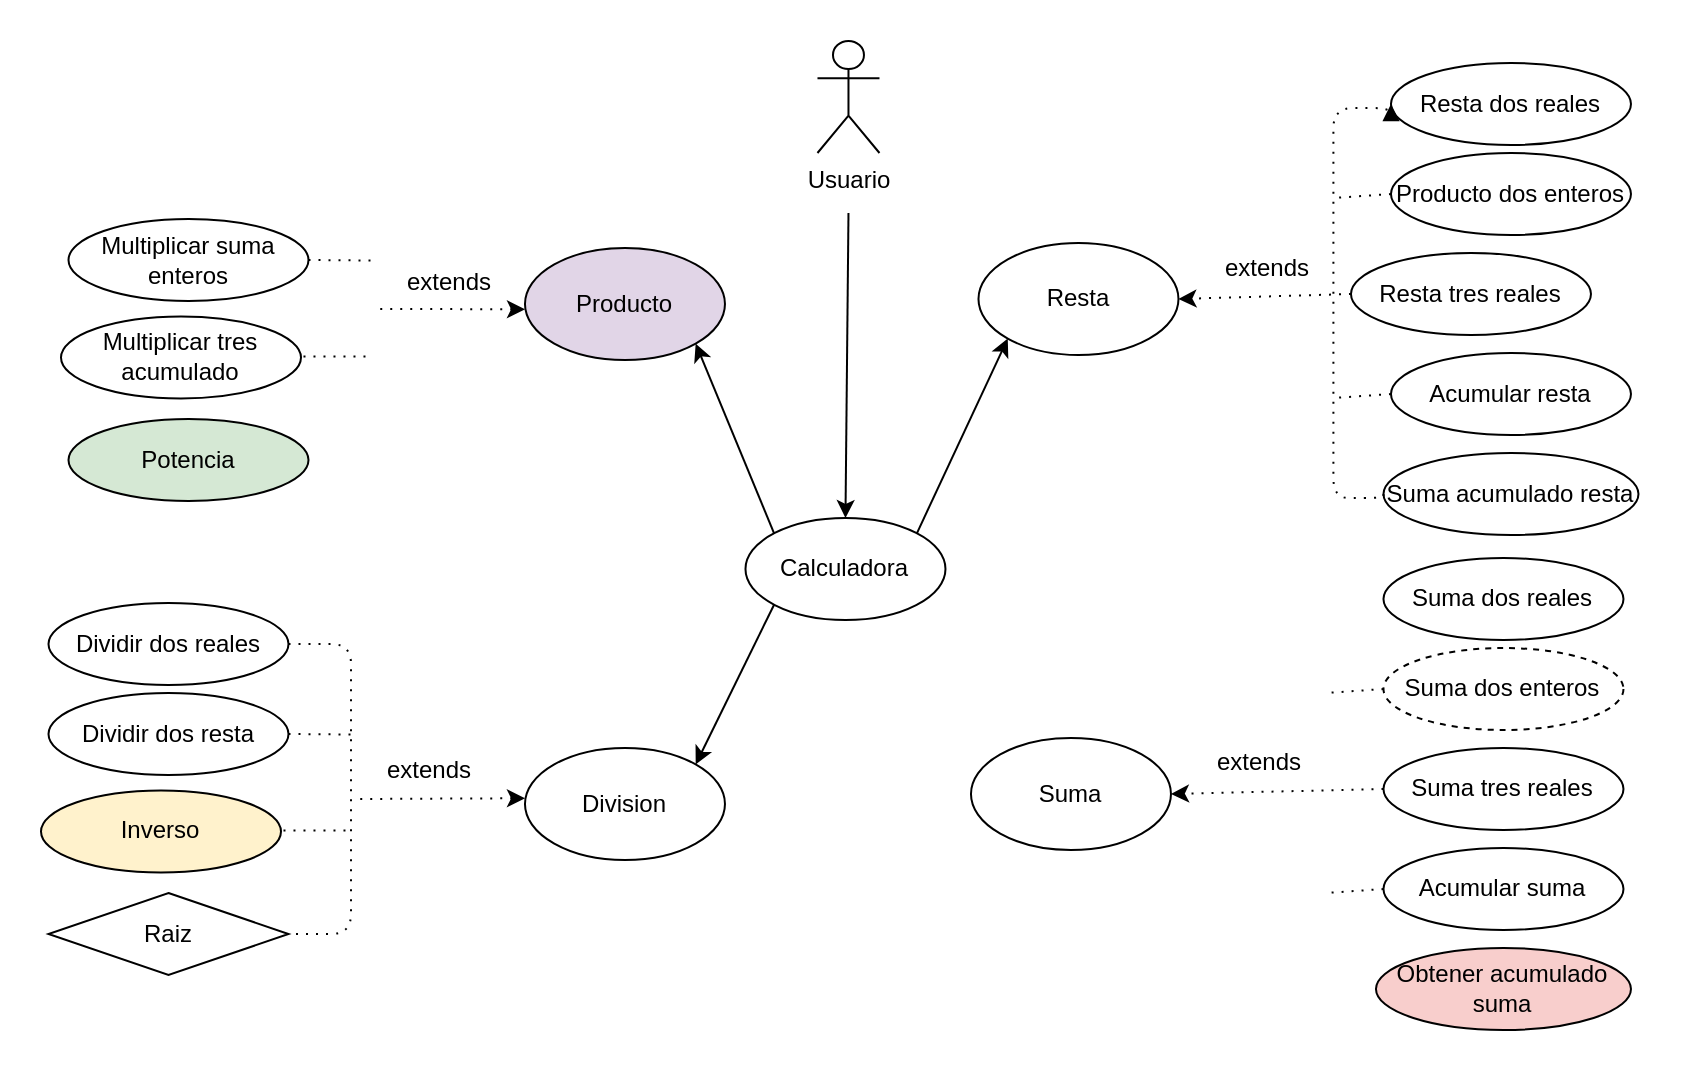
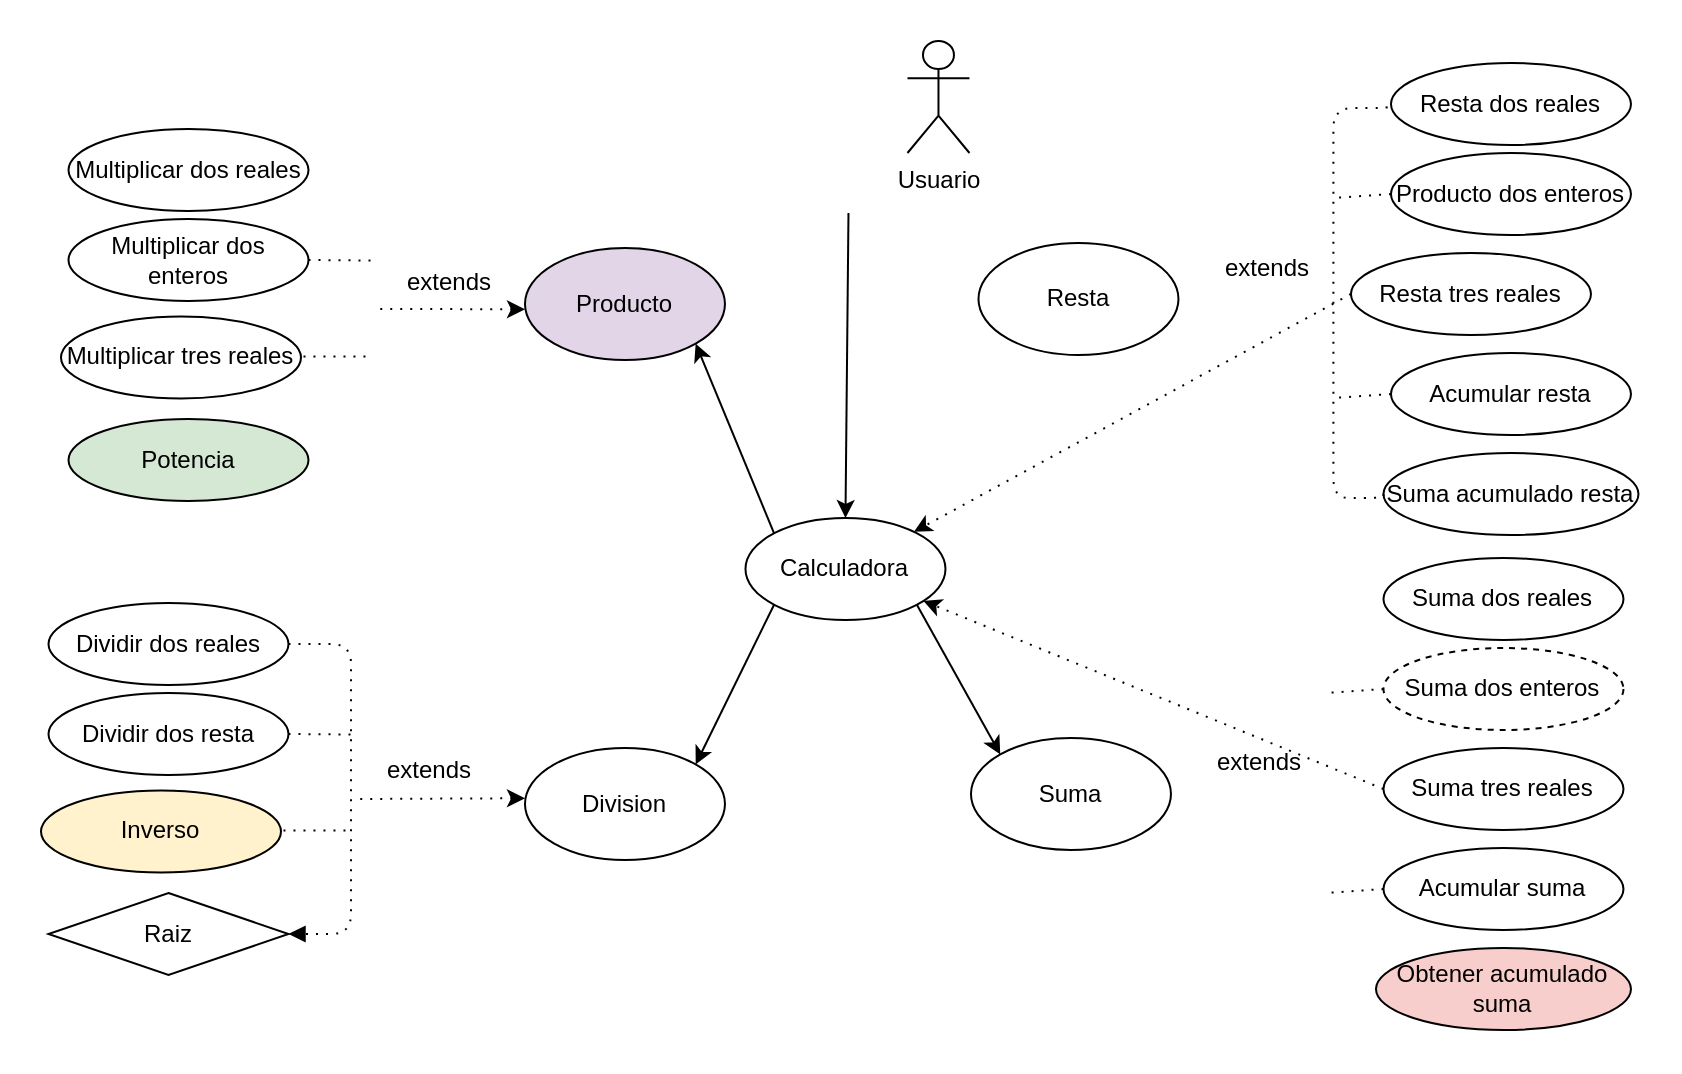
(848, 97) -> (938, 97)
(1391, 113) -> (1388, 107)
none -> (189, 170)
(189, 261) -> (189, 261)
(1261, 297) -> (1124, 418)
(181, 357) -> (181, 357)
(960, 442) -> none
none -> (955, 674)
(1280, 791) -> (1157, 696)
(298, 934) -> (306, 934)
